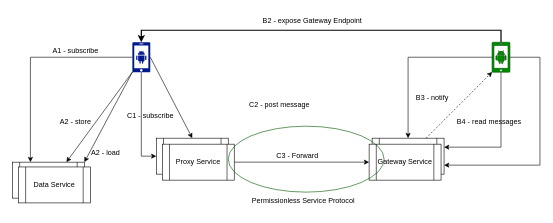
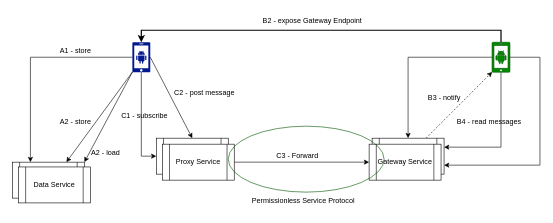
(76, 51) -> (76, 51)
(432, 98) -> (444, 98)
(279, 105) -> (204, 93)
(150, 116) -> (144, 116)
